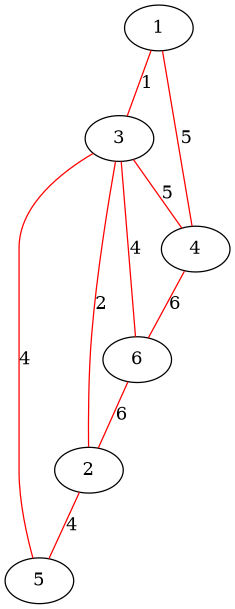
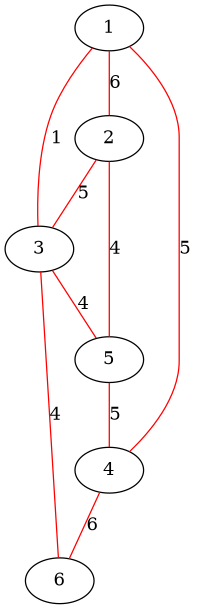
(158, 194) -> (109, 415)
(102, 304) -> (84, 194)
(113, 415) -> (109, 83)
